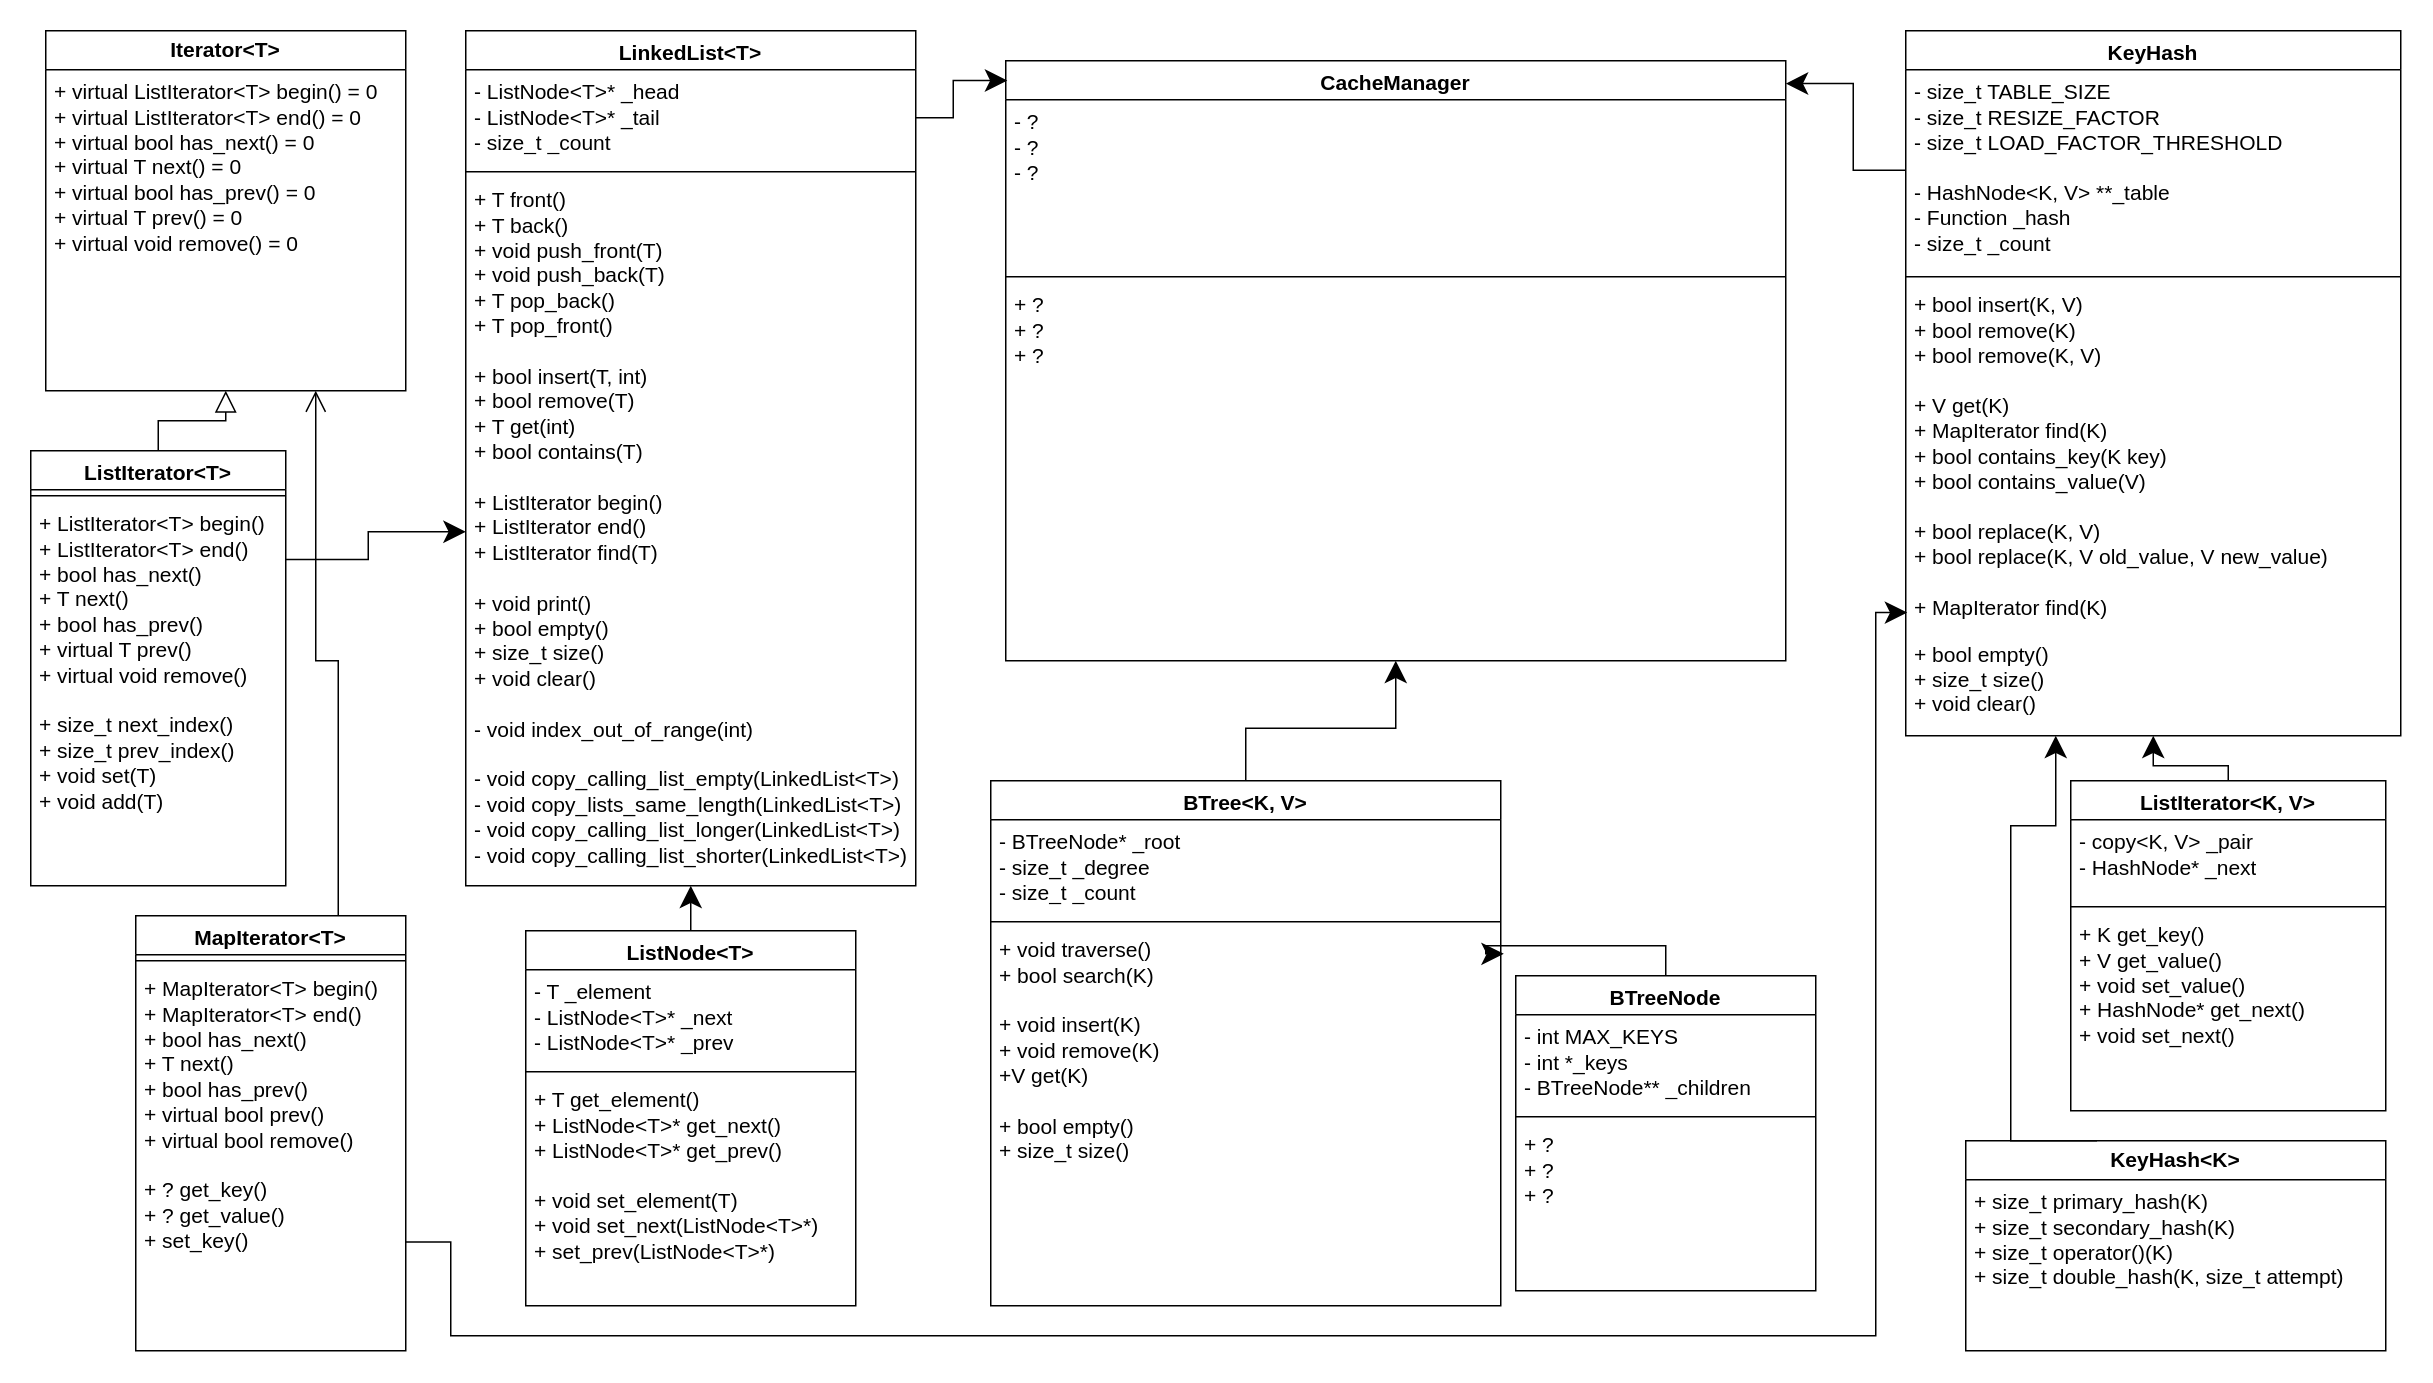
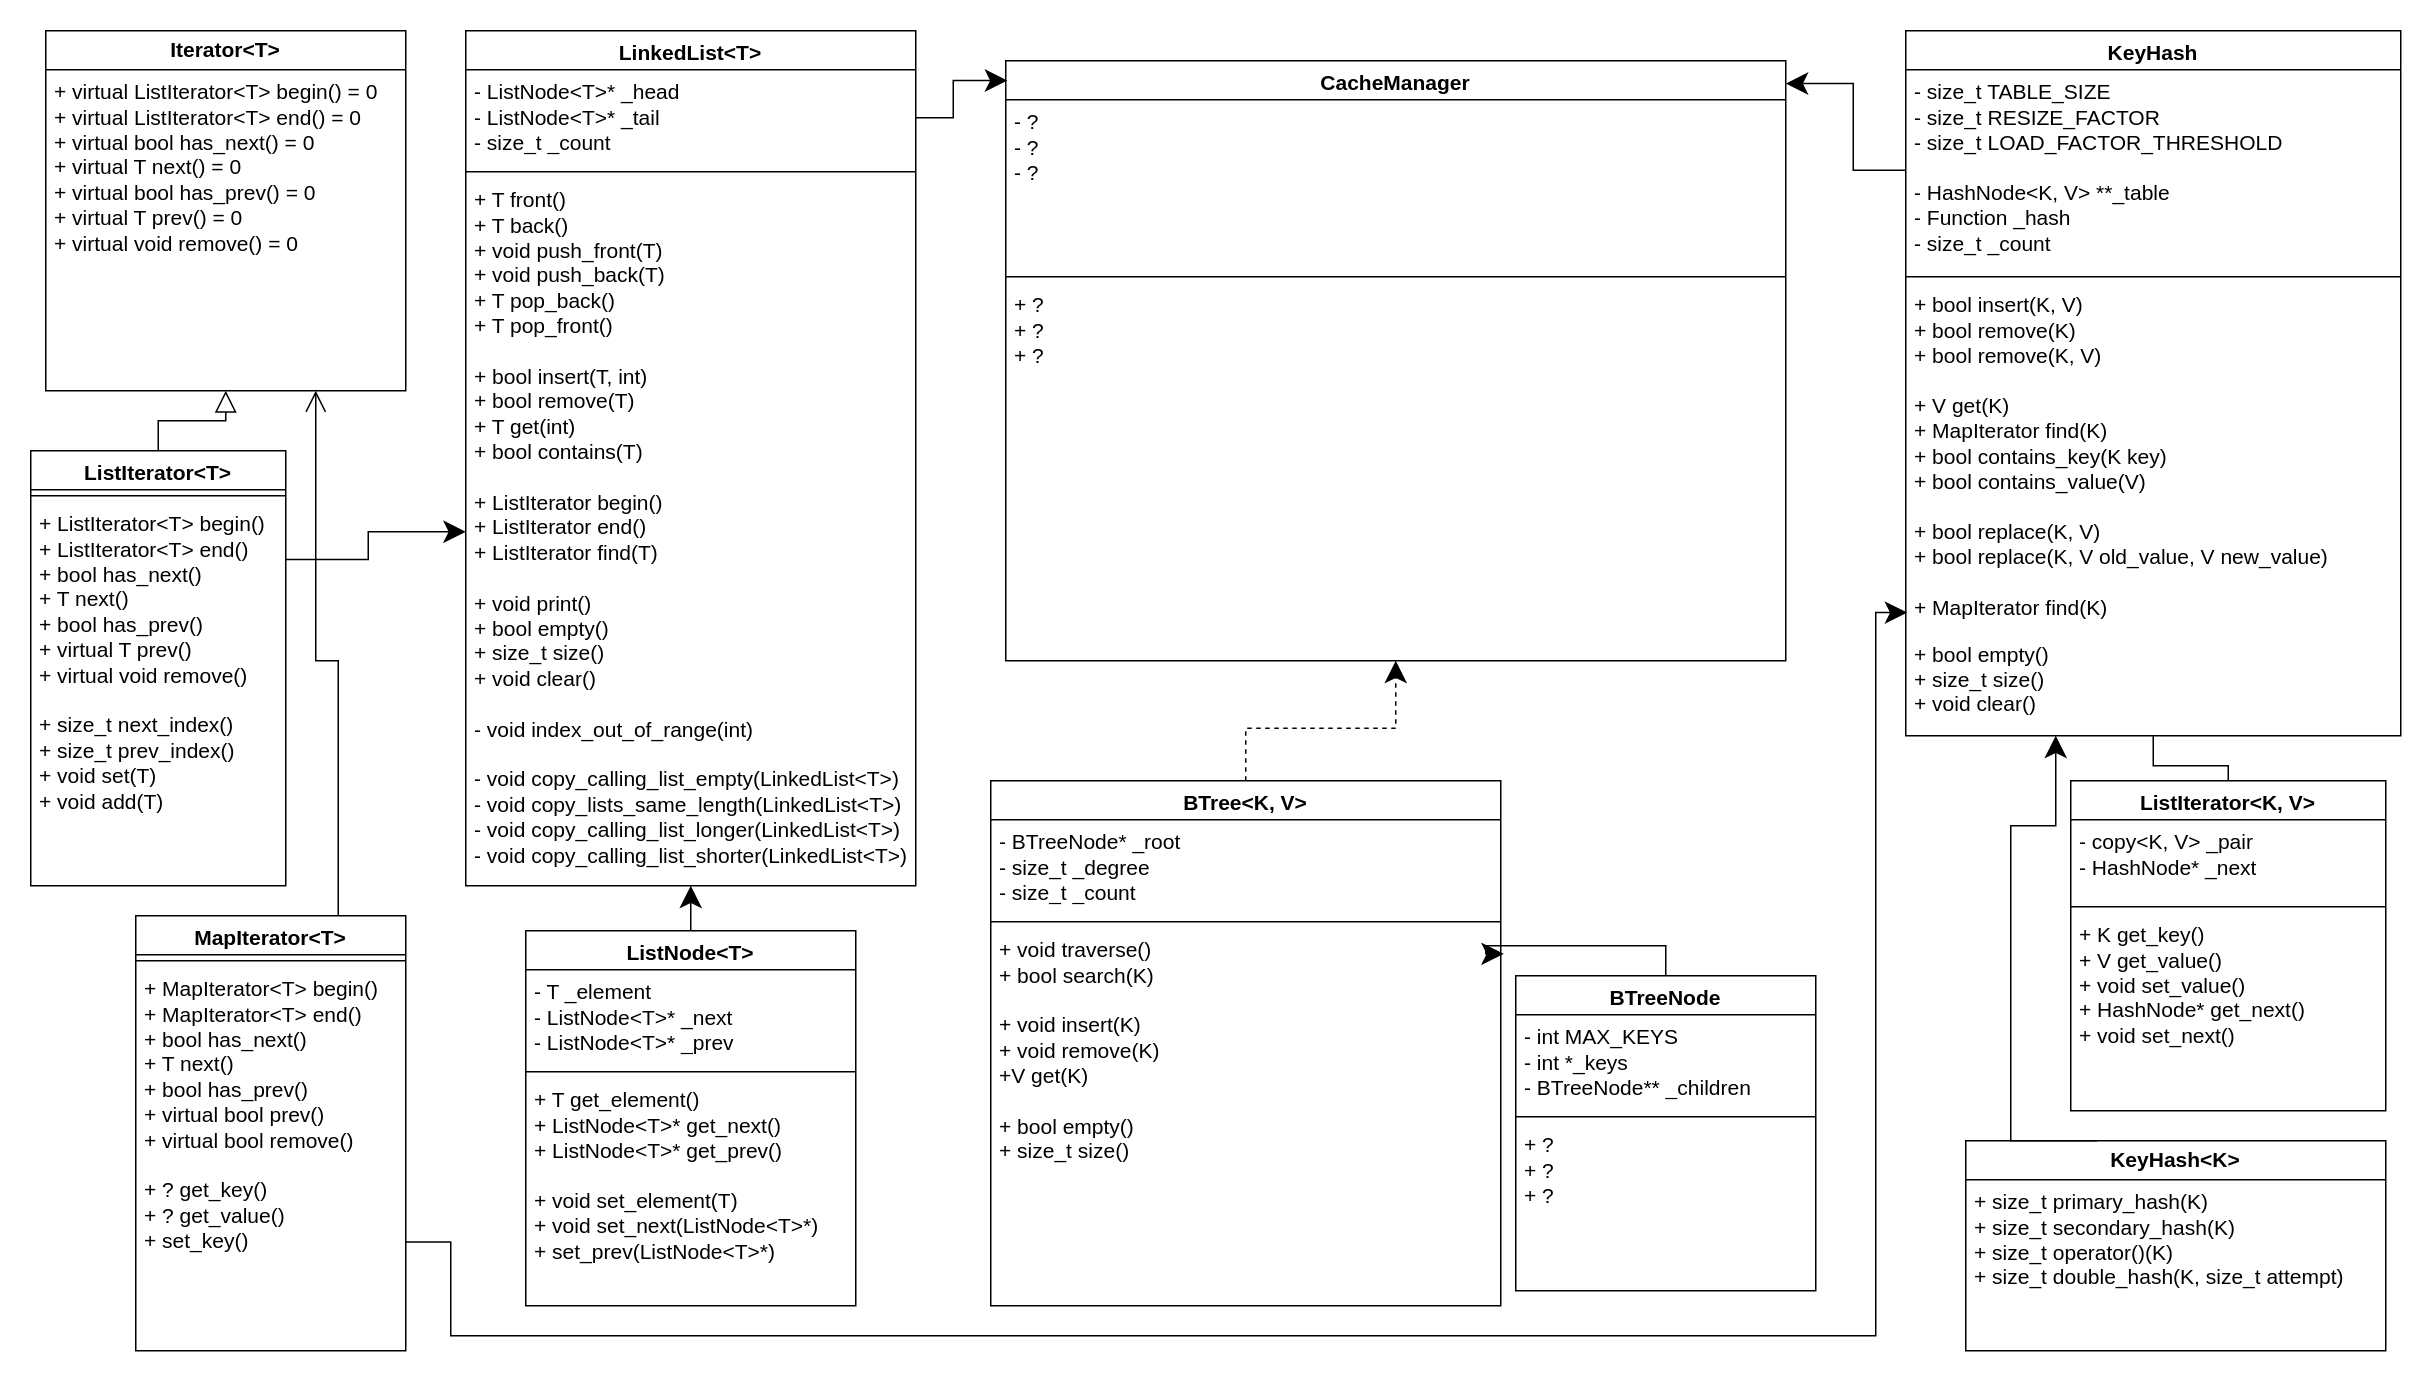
(1322, 728) -> (1322, 728)
(2153, 754) -> (2153, 747)
